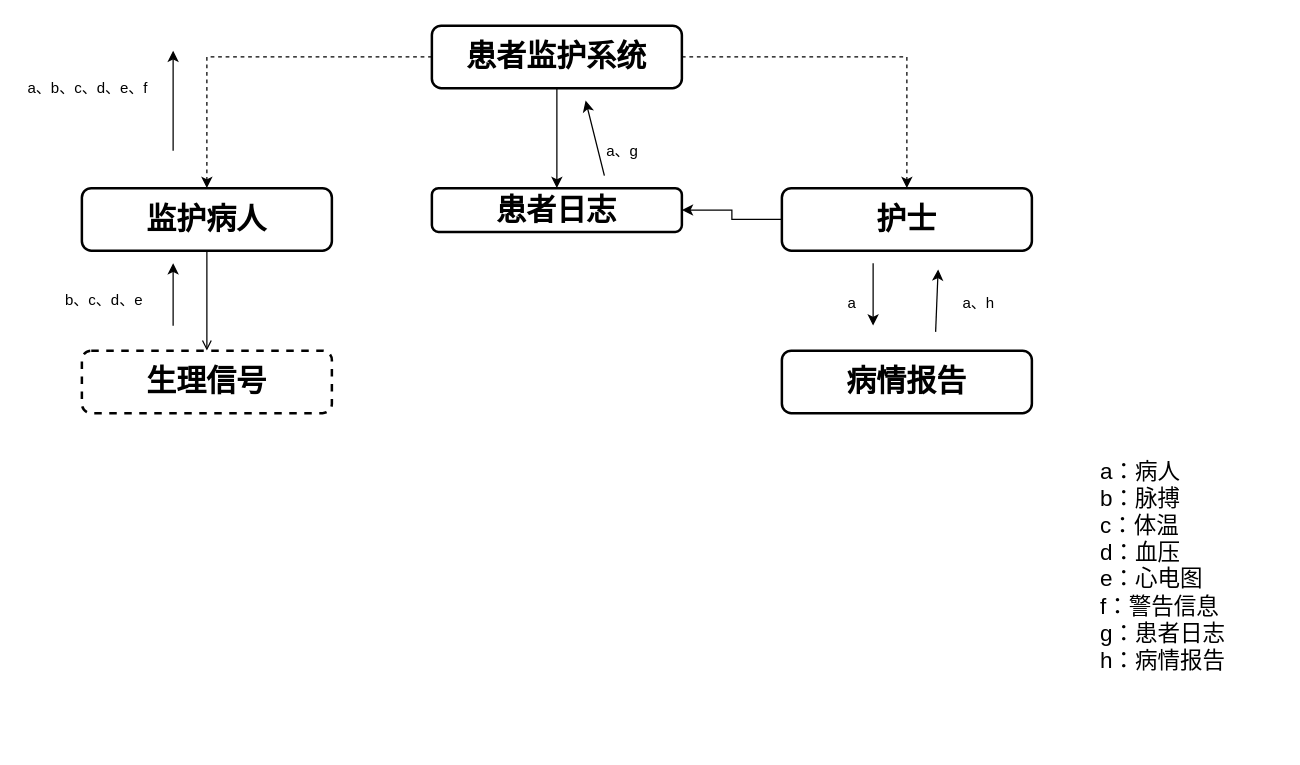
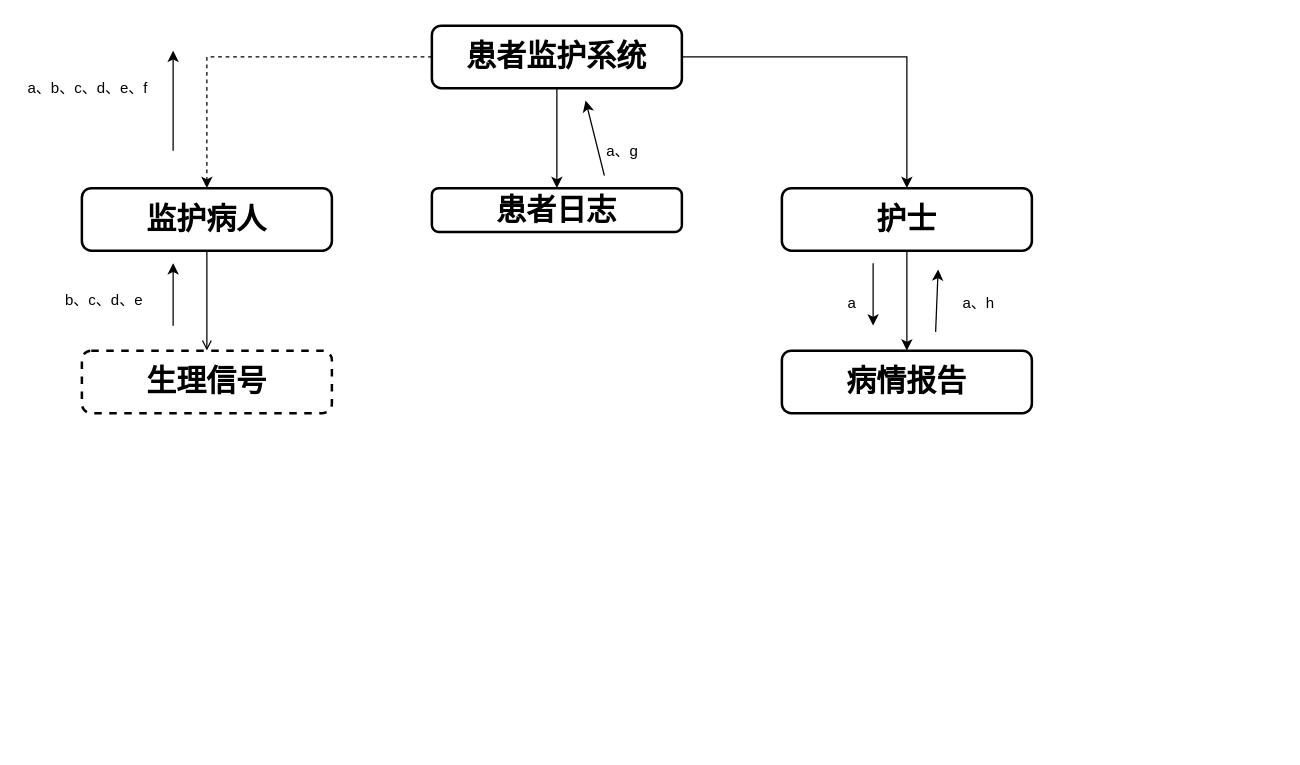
(856, 57) -> (856, 57)
(732, 219) -> (907, 297)
(1186, 594) -> none
